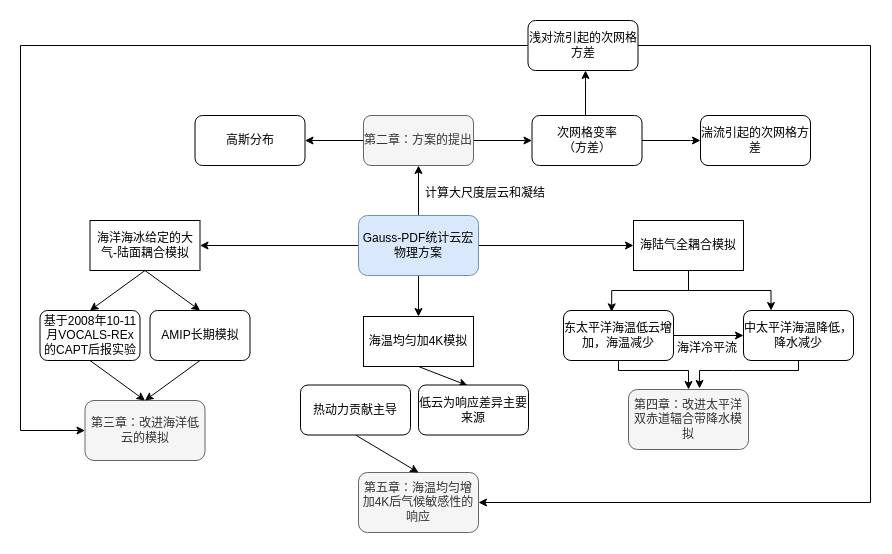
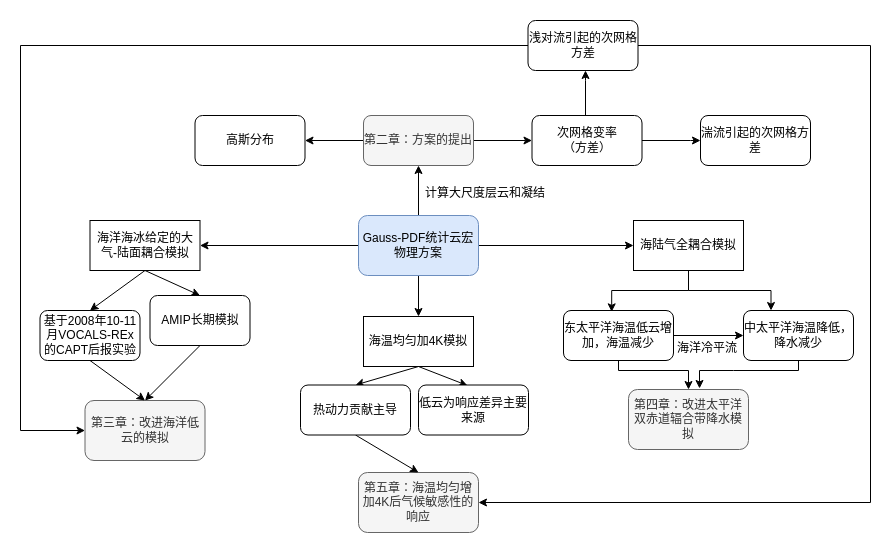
(200, 336) -> (200, 321)
none -> (390, 375)
